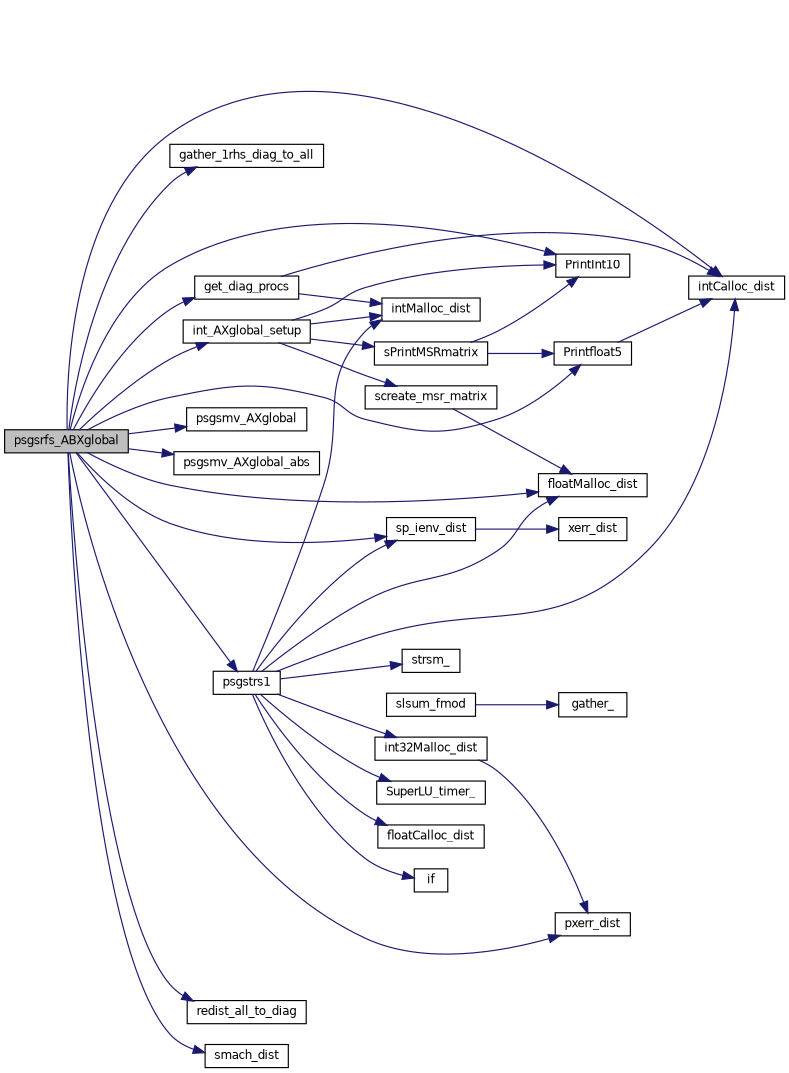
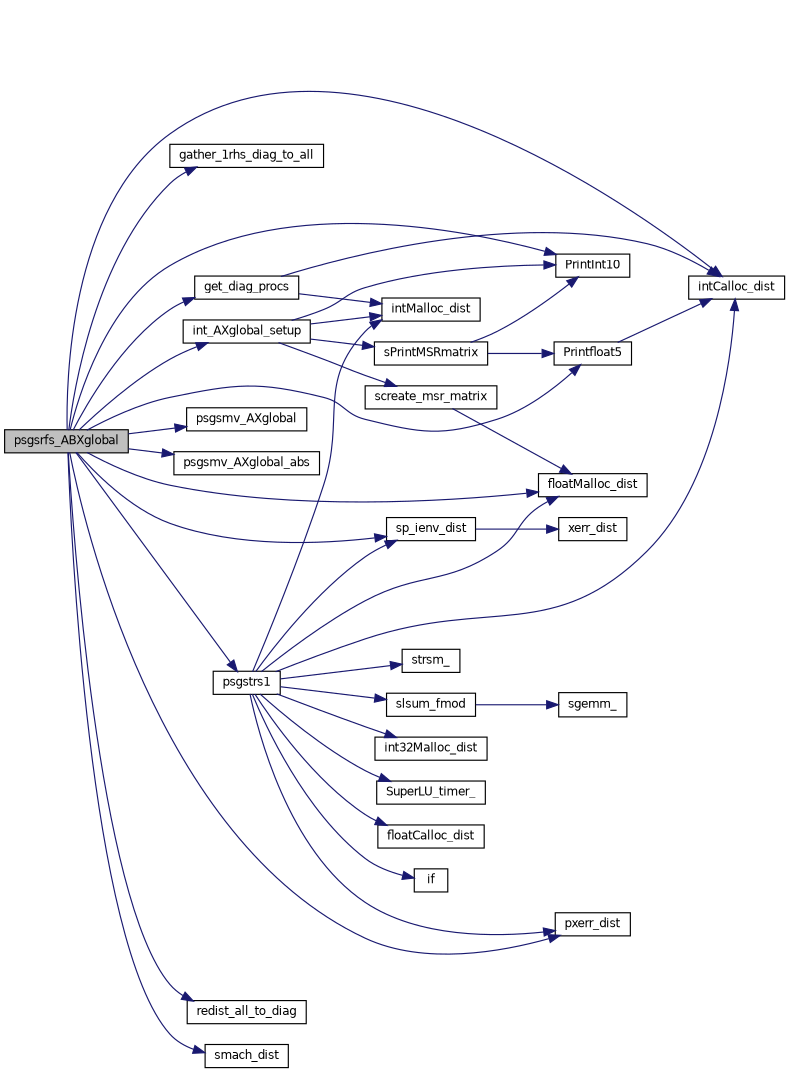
none -> (327, 692)
(593, 705) -> (593, 705)
(542, 822) -> (342, 884)
